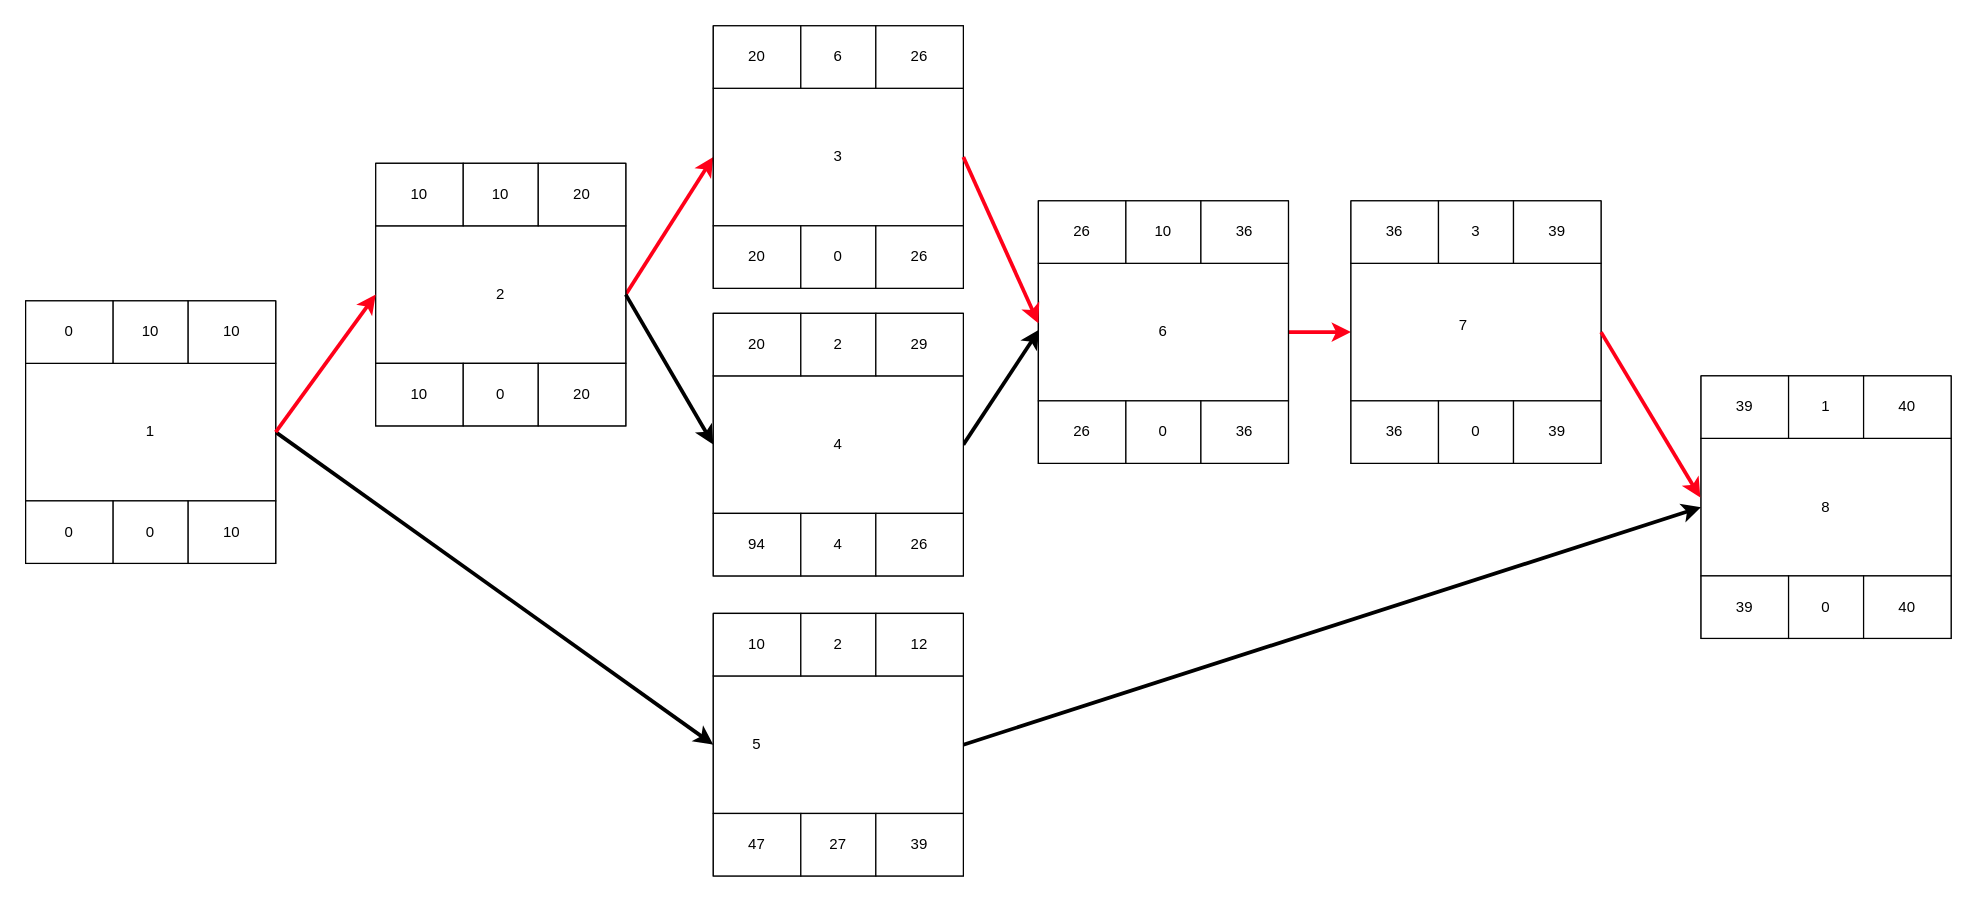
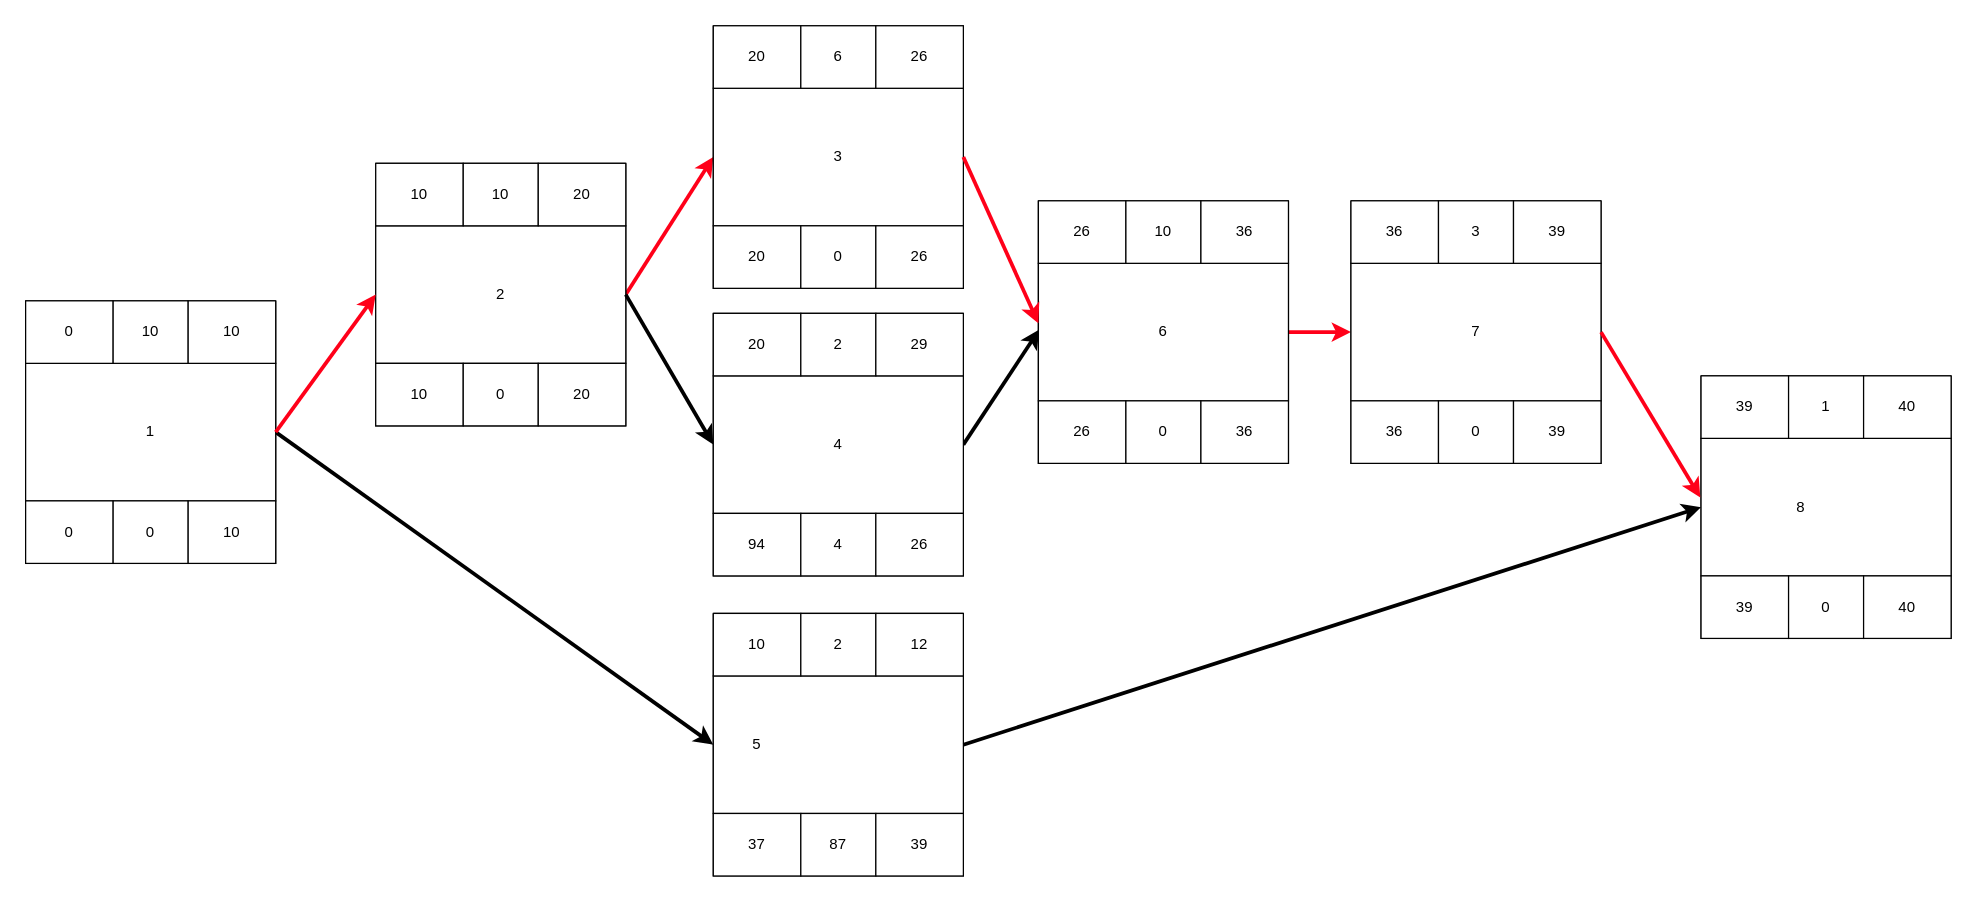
(1463, 326) -> (1476, 332)
(1826, 507) -> (1801, 507)
(757, 844) -> (757, 844)
(838, 844) -> (838, 844)
